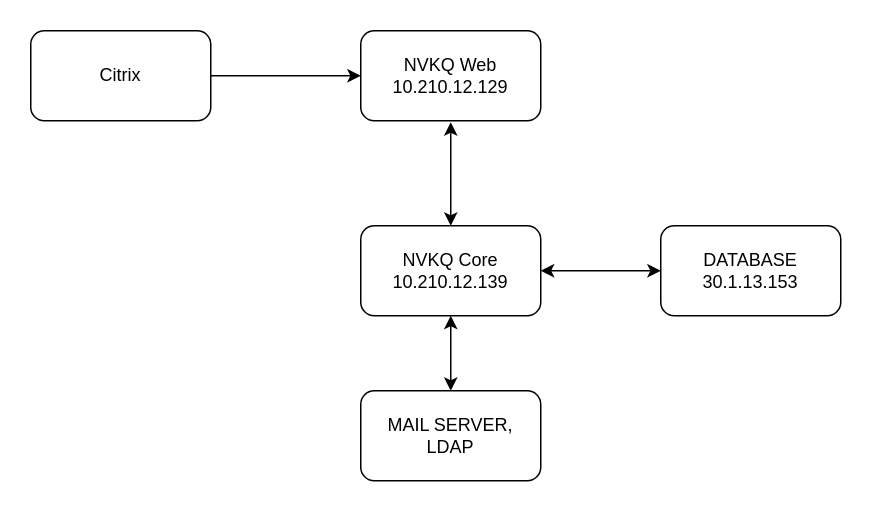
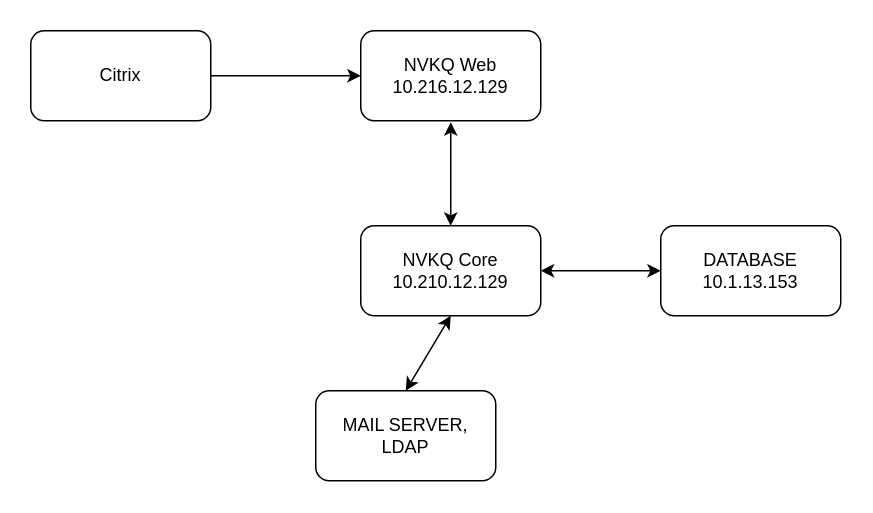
(451, 76) -> (451, 76)
(451, 271) -> (451, 271)
(751, 271) -> (751, 271)
(451, 436) -> (406, 436)
